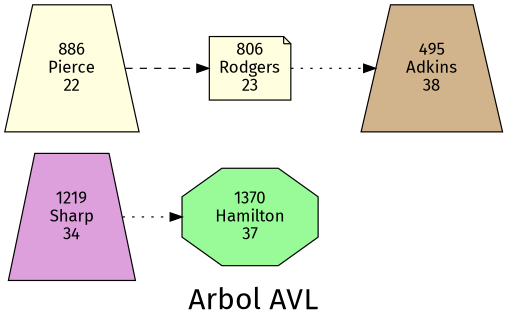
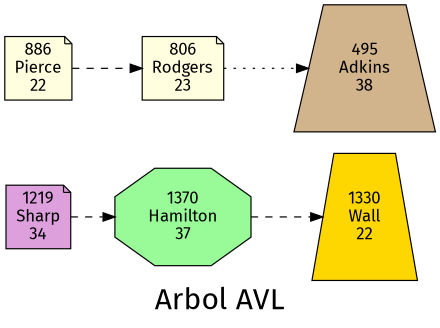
(72, 68) -> (38, 68)
(72, 217) -> (38, 217)
(146, 217) -> (87, 217)
none -> (365, 217)
